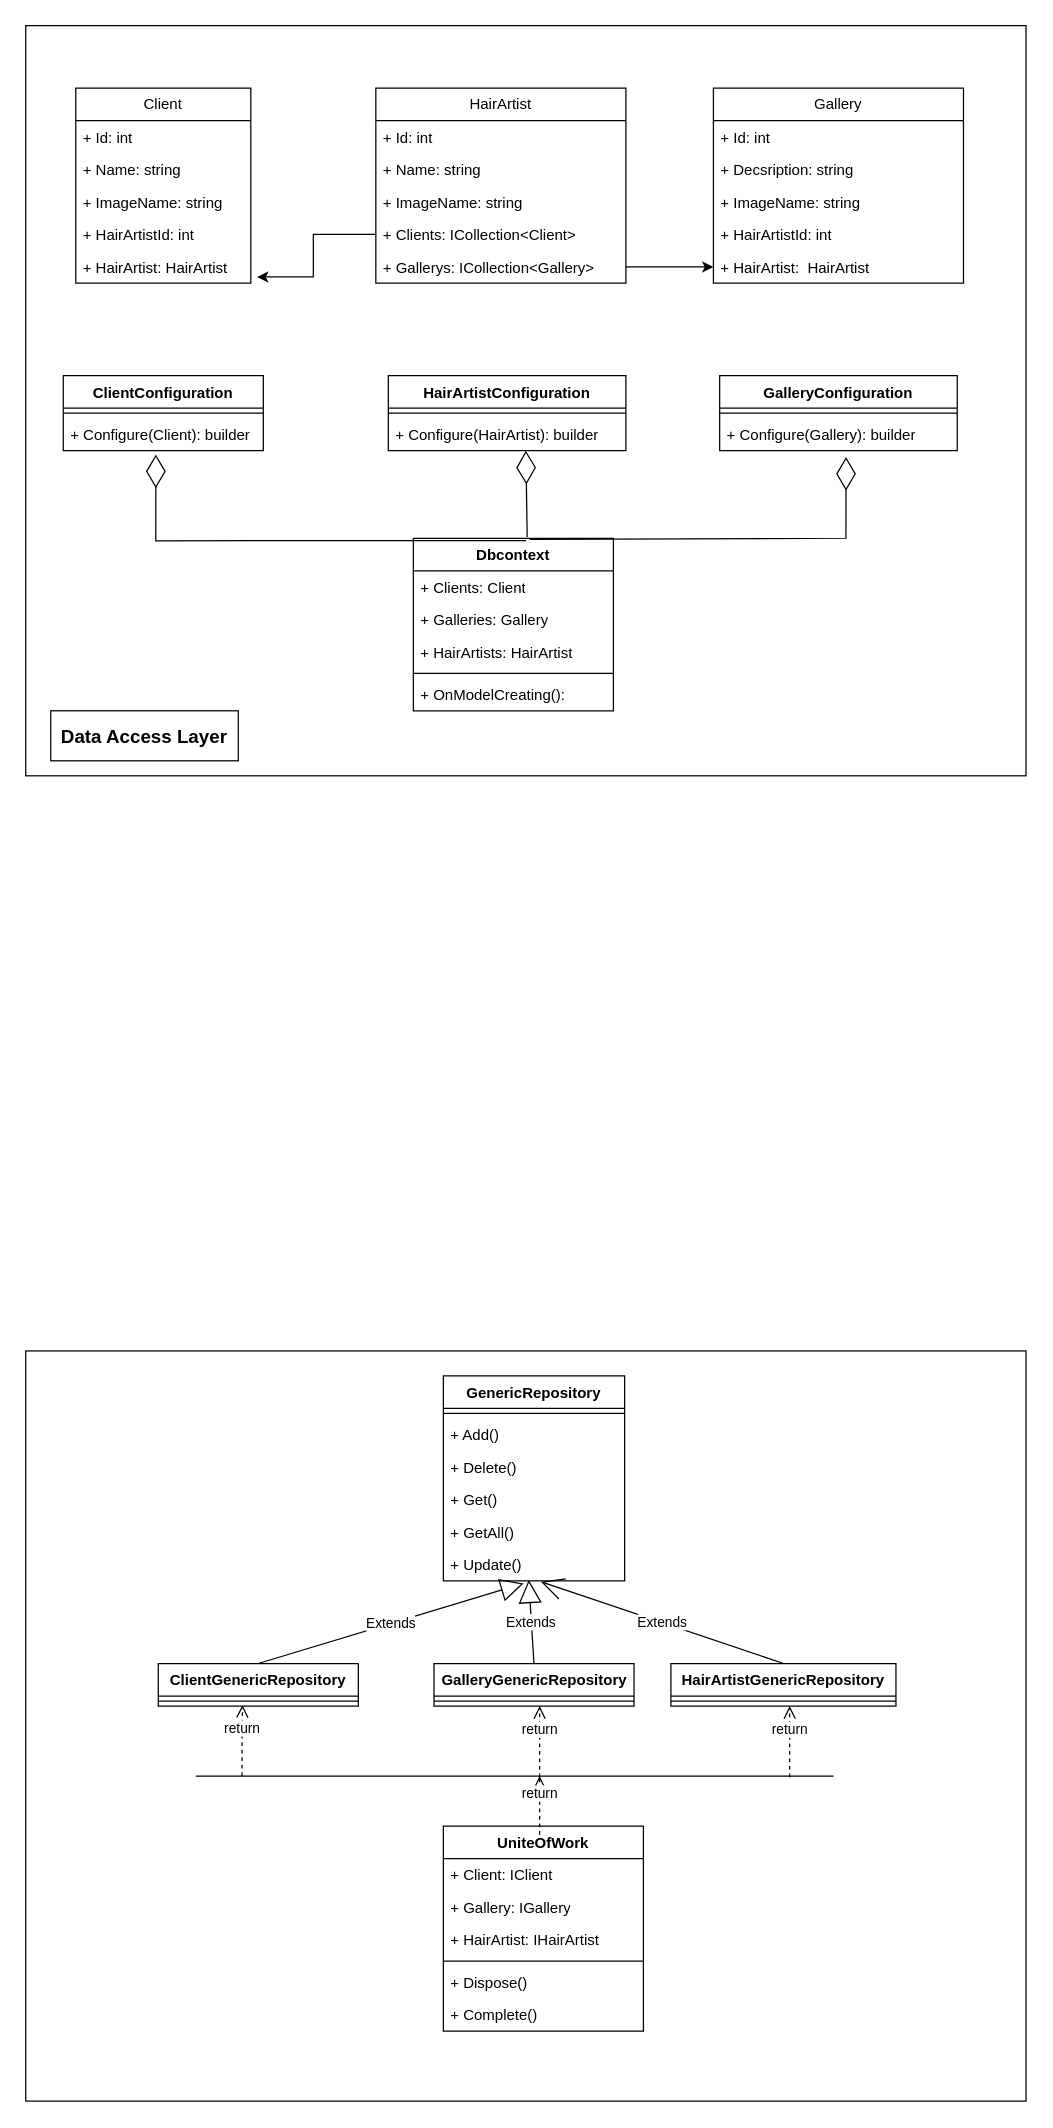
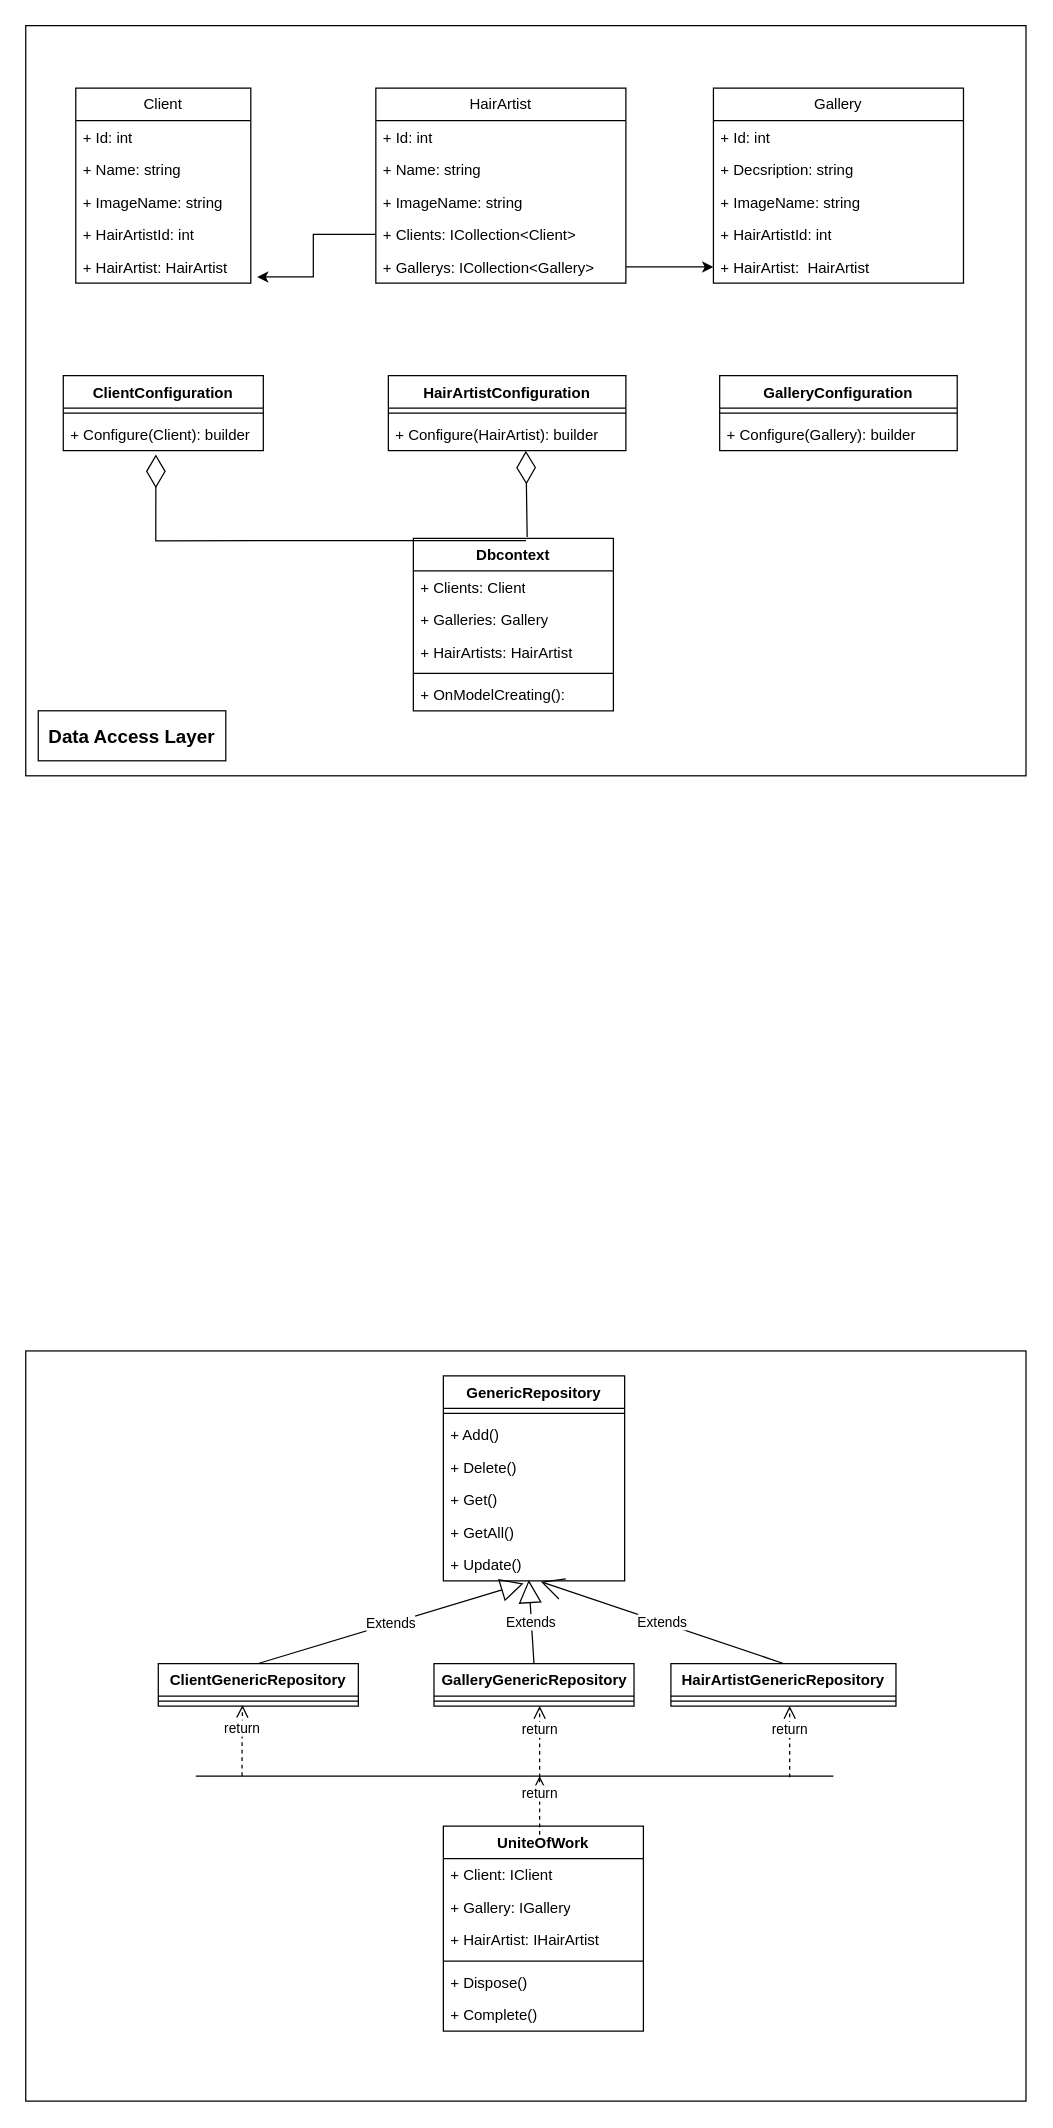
(711, 539) -> none
(144, 736) -> (132, 736)
